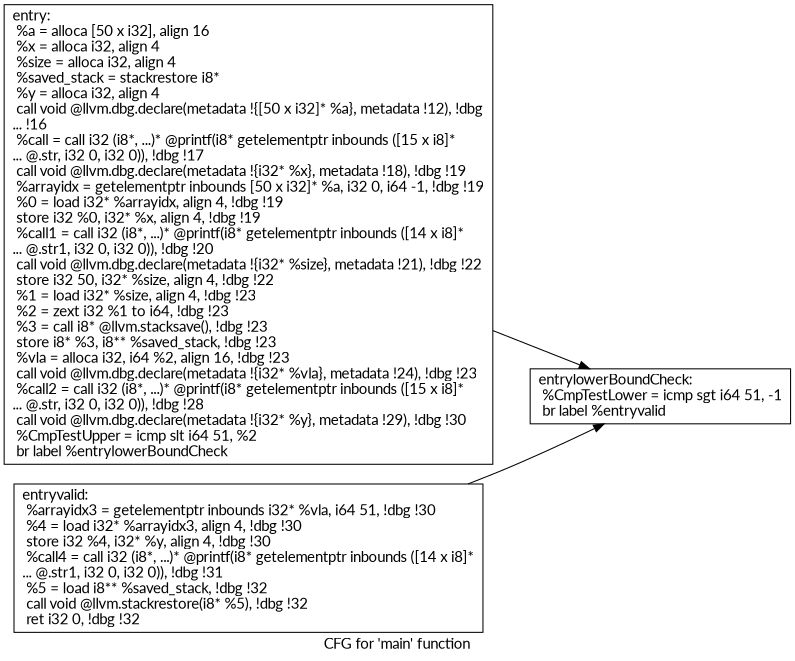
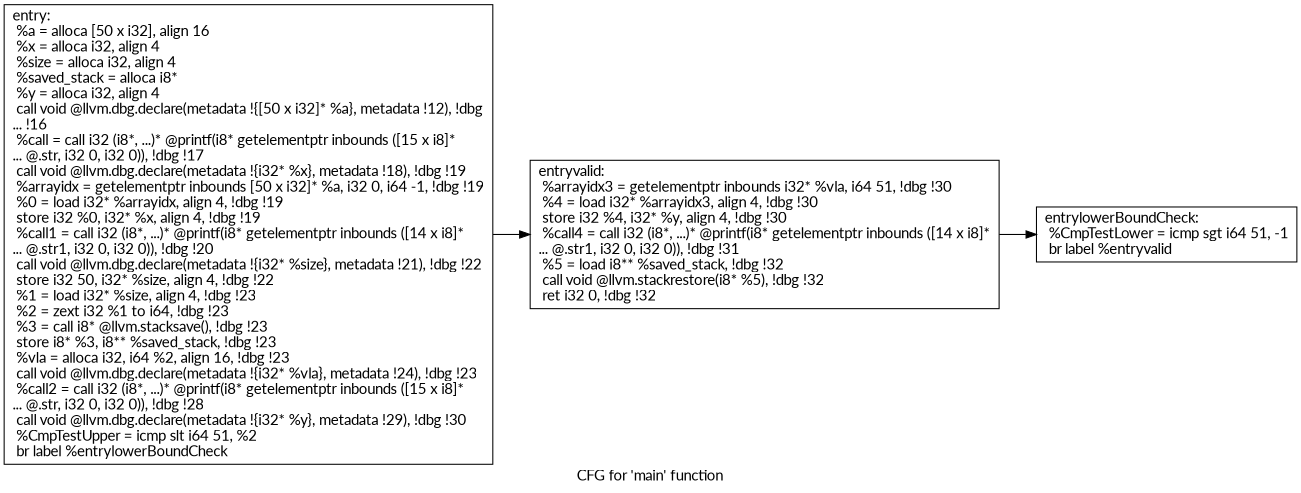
(116, 78) -> (95, 78)
(536, 348) -> (506, 234)
